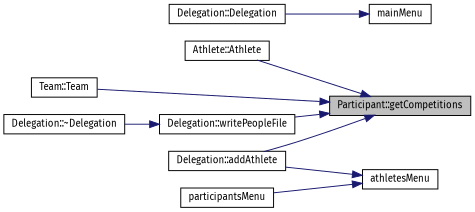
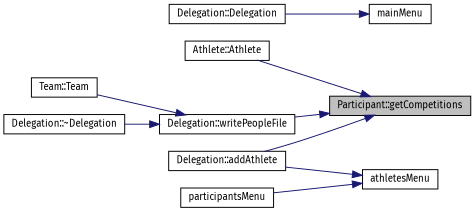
(209, 95) -> (137, 104)
